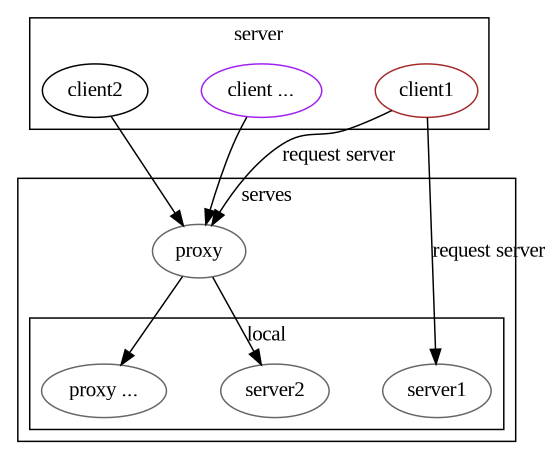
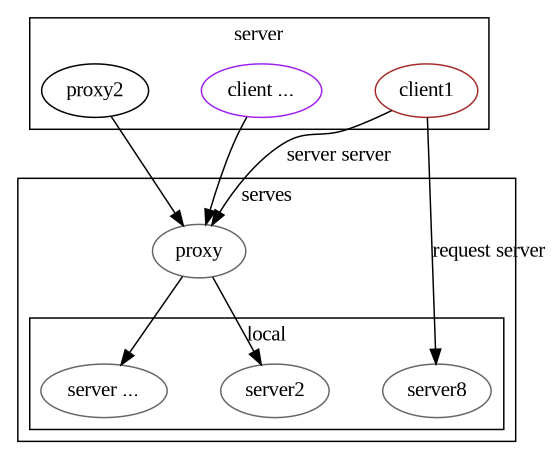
(95, 91) -> (95, 91)
(339, 155) -> (339, 155)
(104, 391) -> (104, 391)
(437, 391) -> (437, 391)
